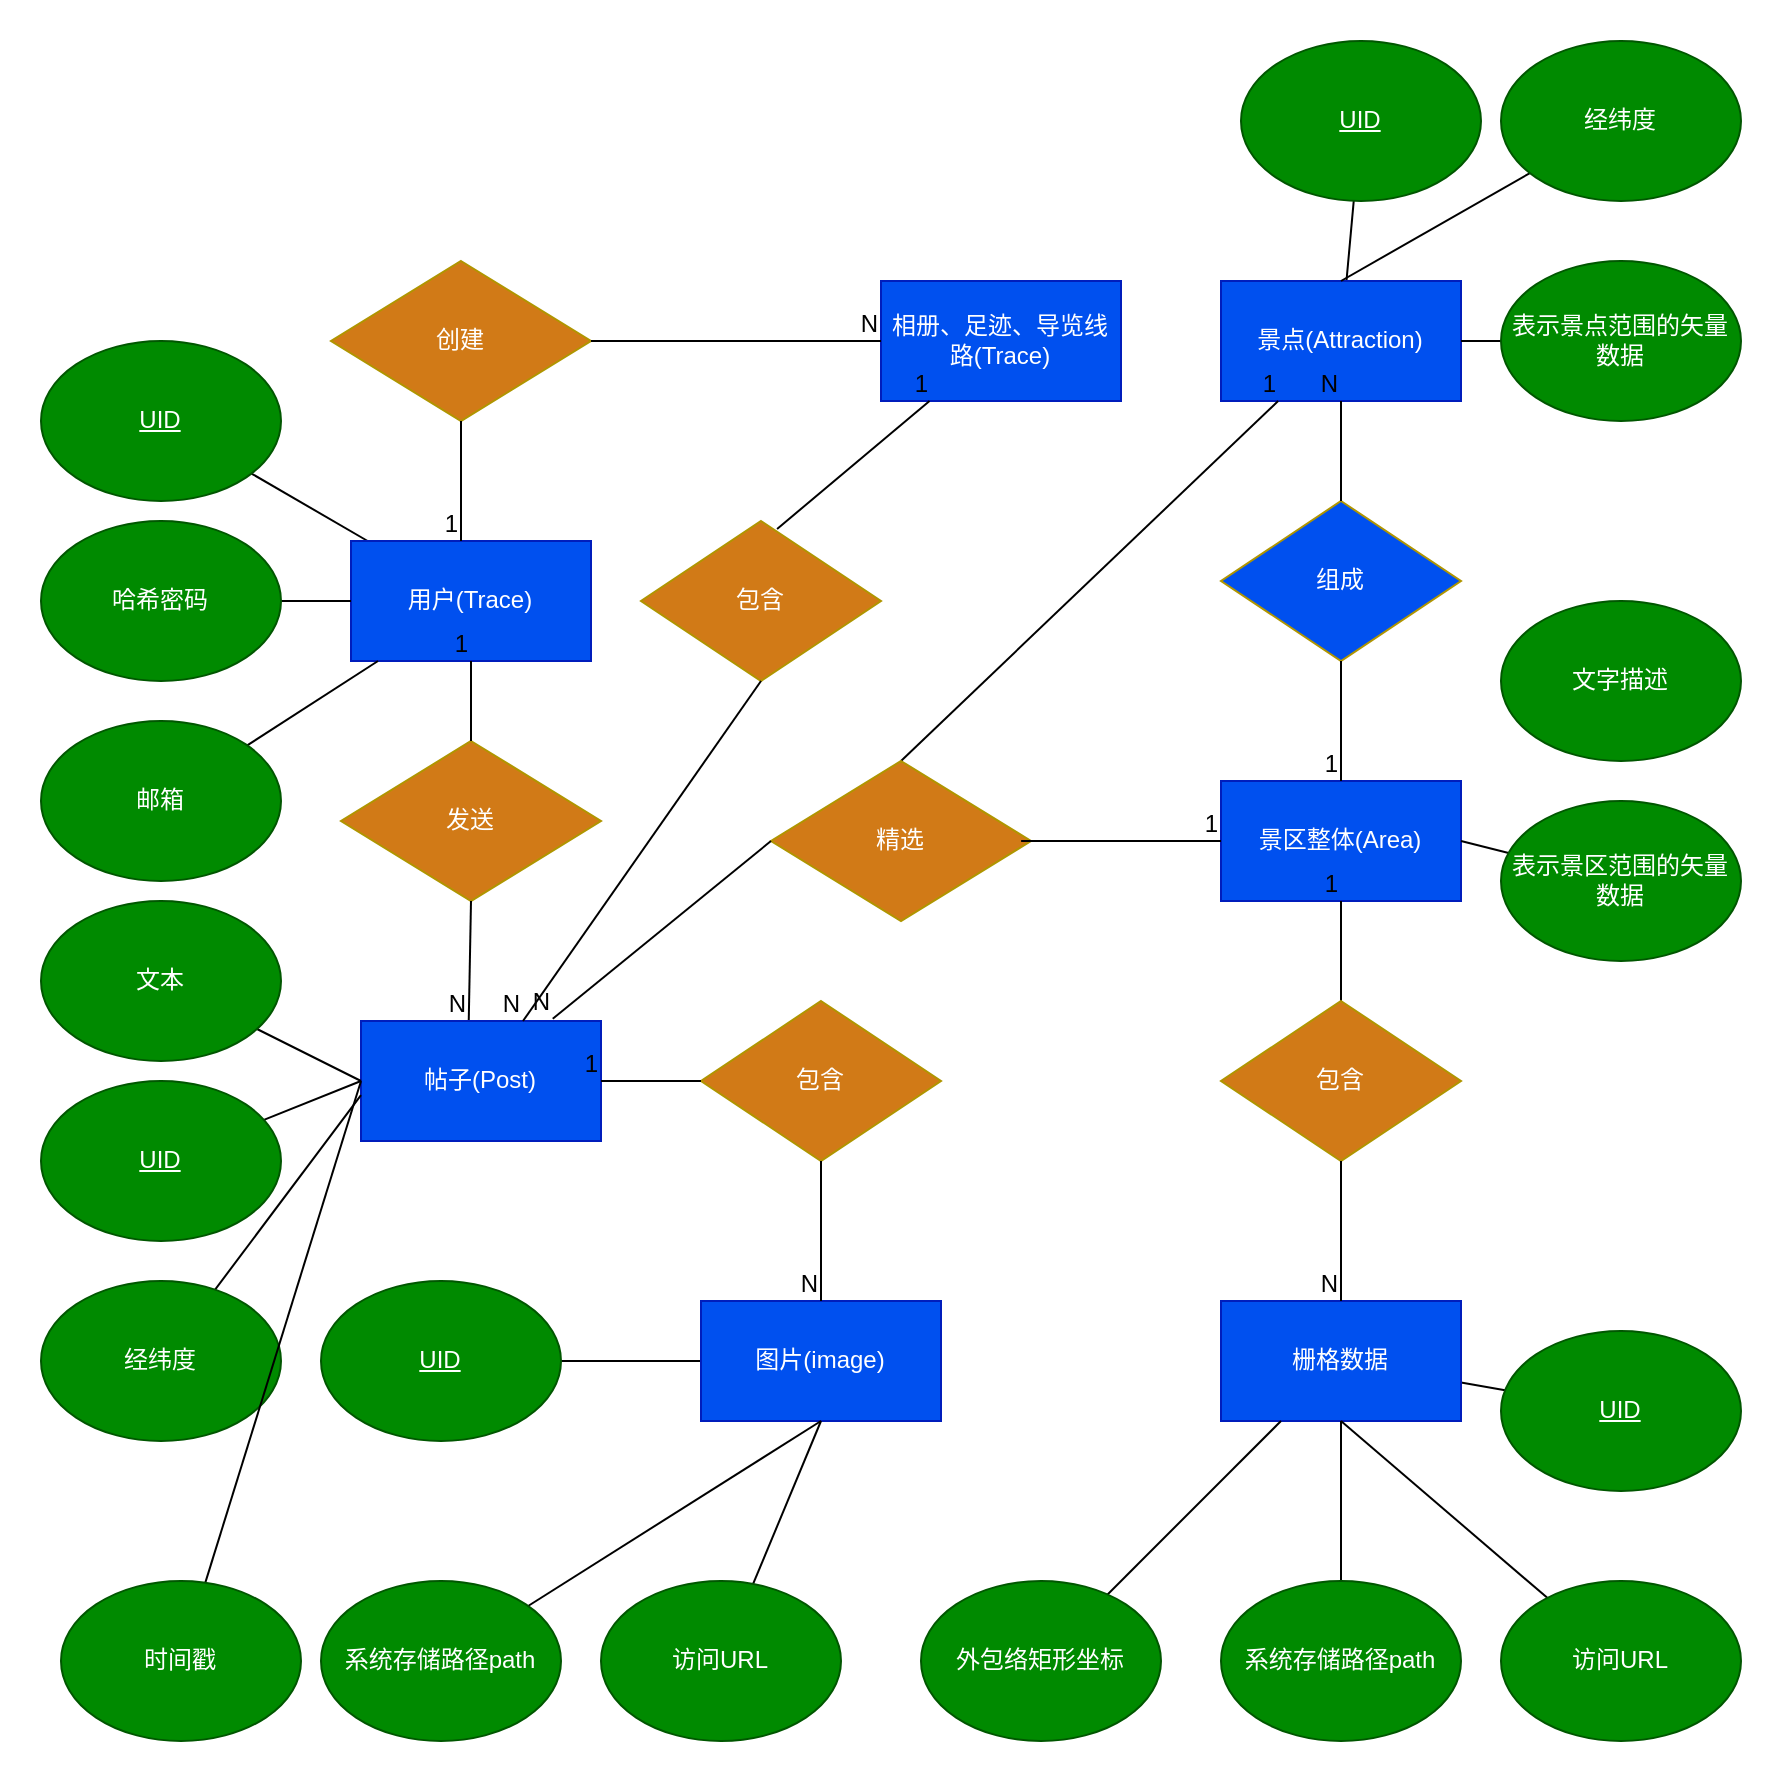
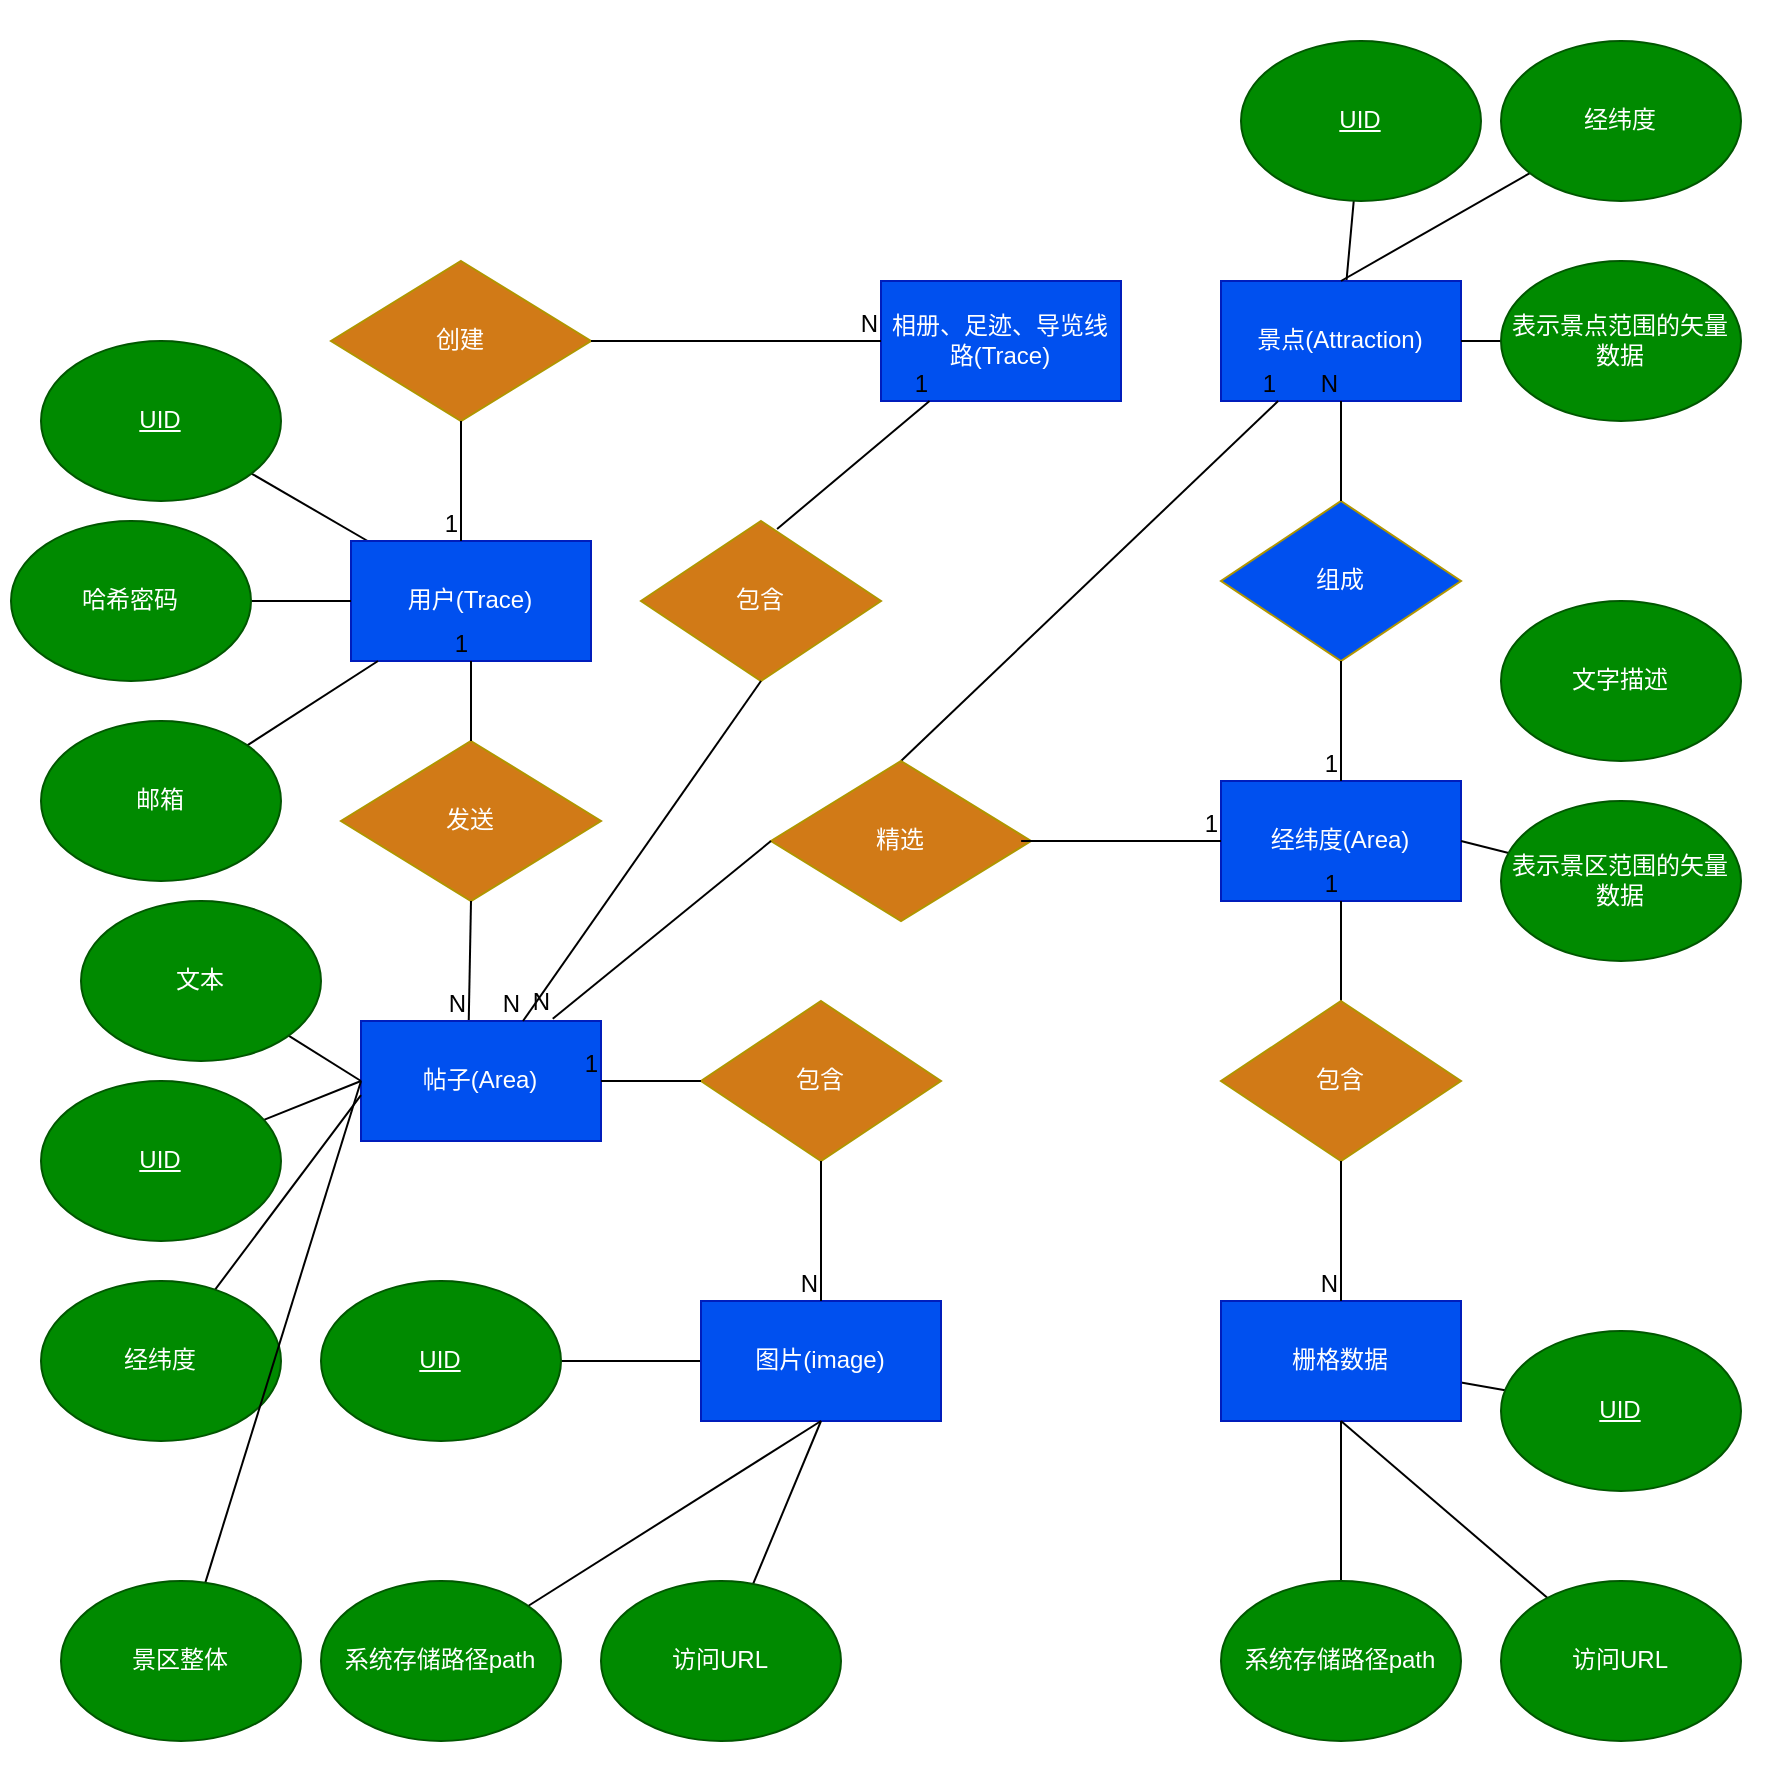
(161, 601) -> (131, 601)
(1341, 841) -> (1341, 841)
(161, 981) -> (201, 981)
(481, 1081) -> (481, 1081)
(1195, 1507) -> none
(181, 1661) -> (181, 1661)
(1041, 1661) -> none
